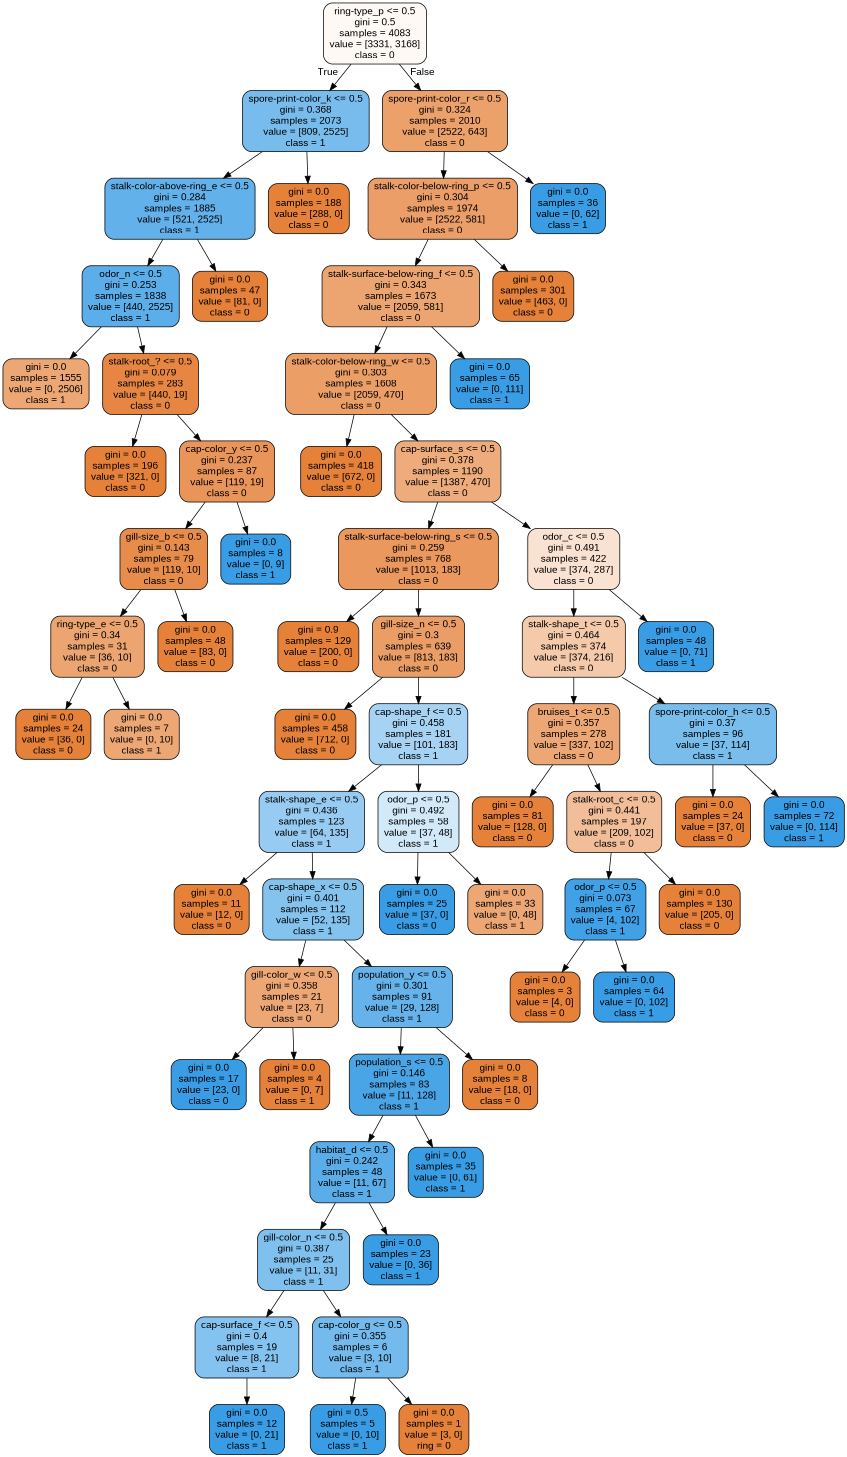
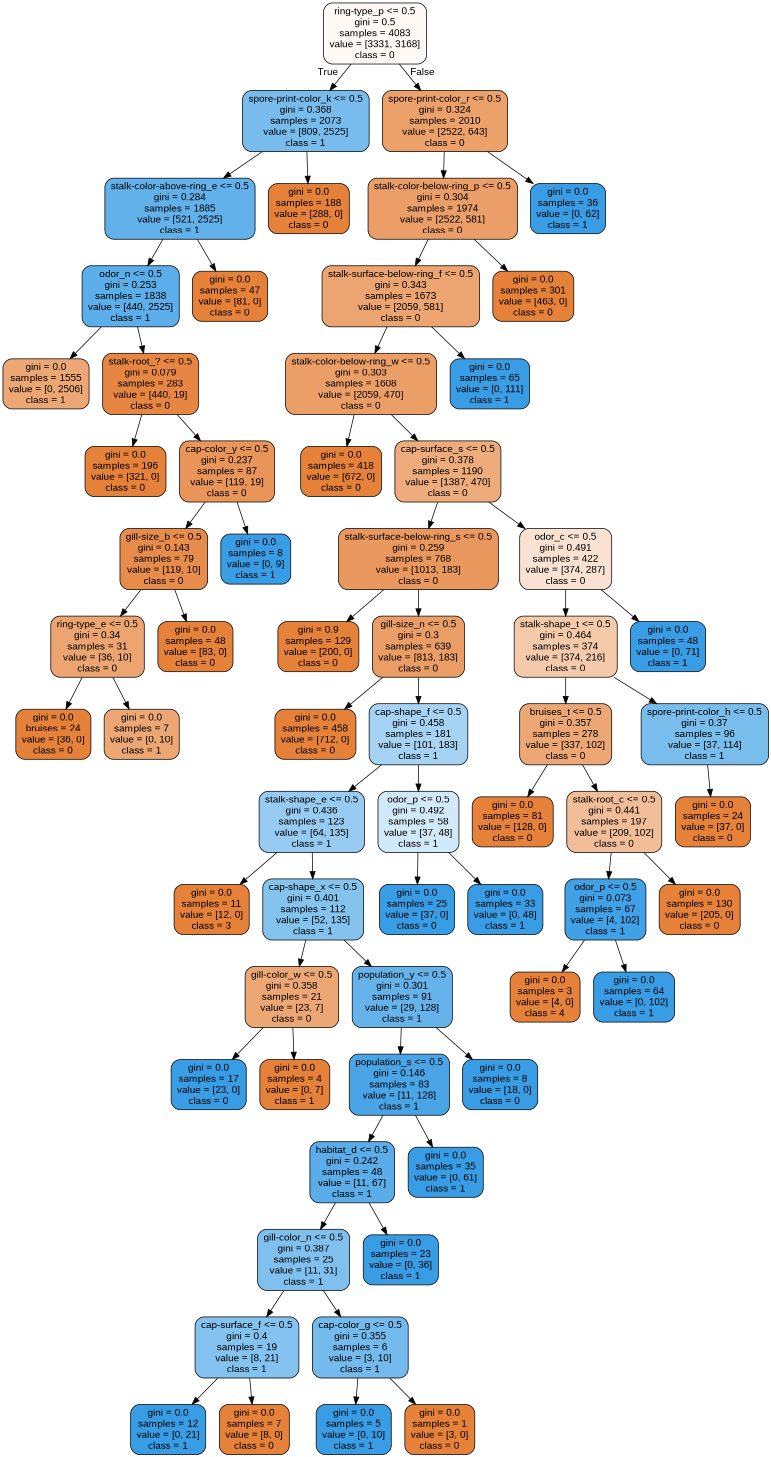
(53, 734) -> (53, 734)
(804, 822) -> none
(212, 909) -> (212, 909)
(505, 909) -> (505, 909)
(545, 997) -> (545, 997)
(500, 1085) -> (500, 1085)
none -> (254, 1430)
(348, 1430) -> (354, 1430)
(434, 1430) -> (440, 1430)
